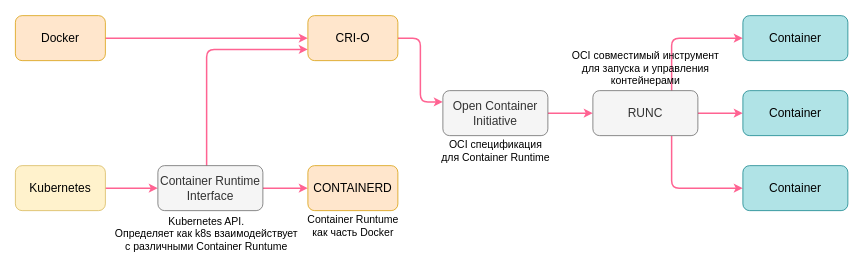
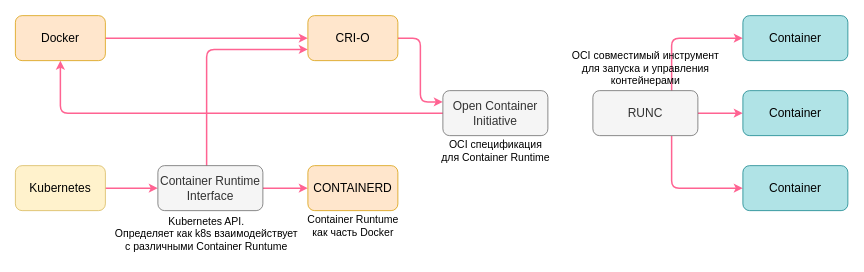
(567, 113) -> (232, 113)
